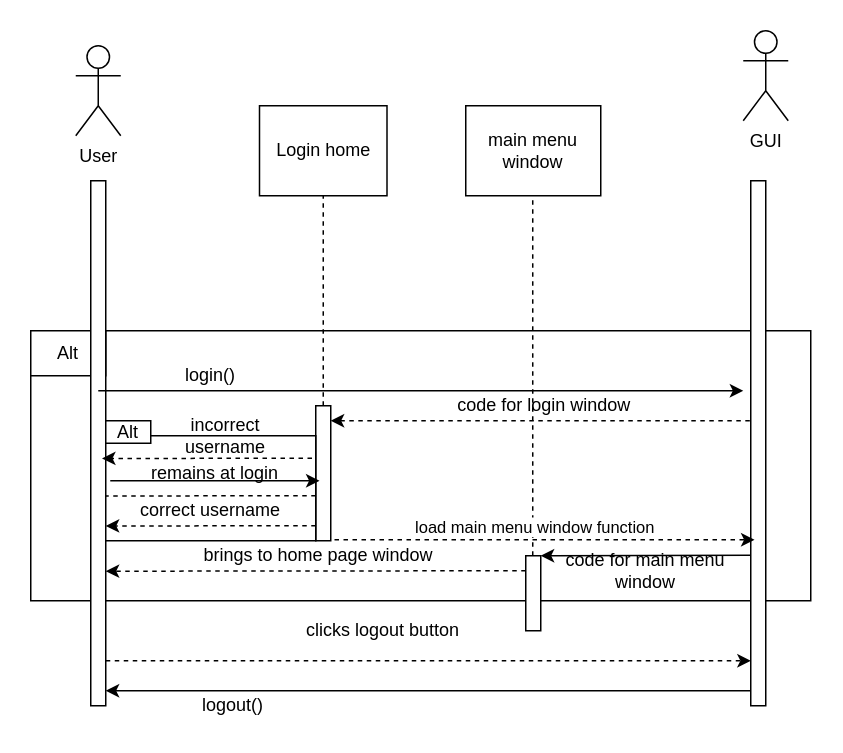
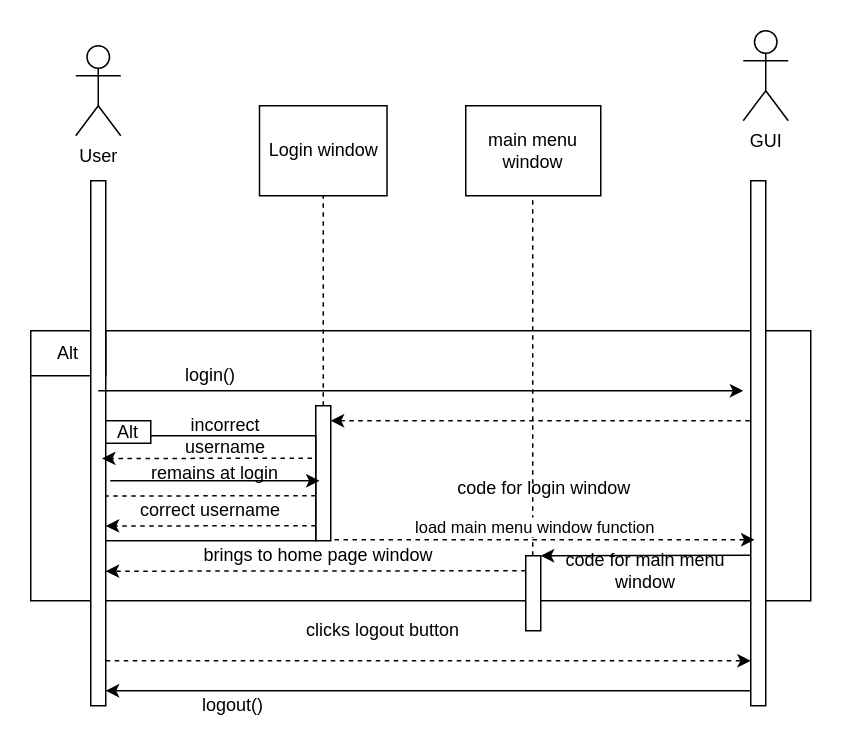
(324, 151) -> (324, 151)
(545, 406) -> (545, 488)
